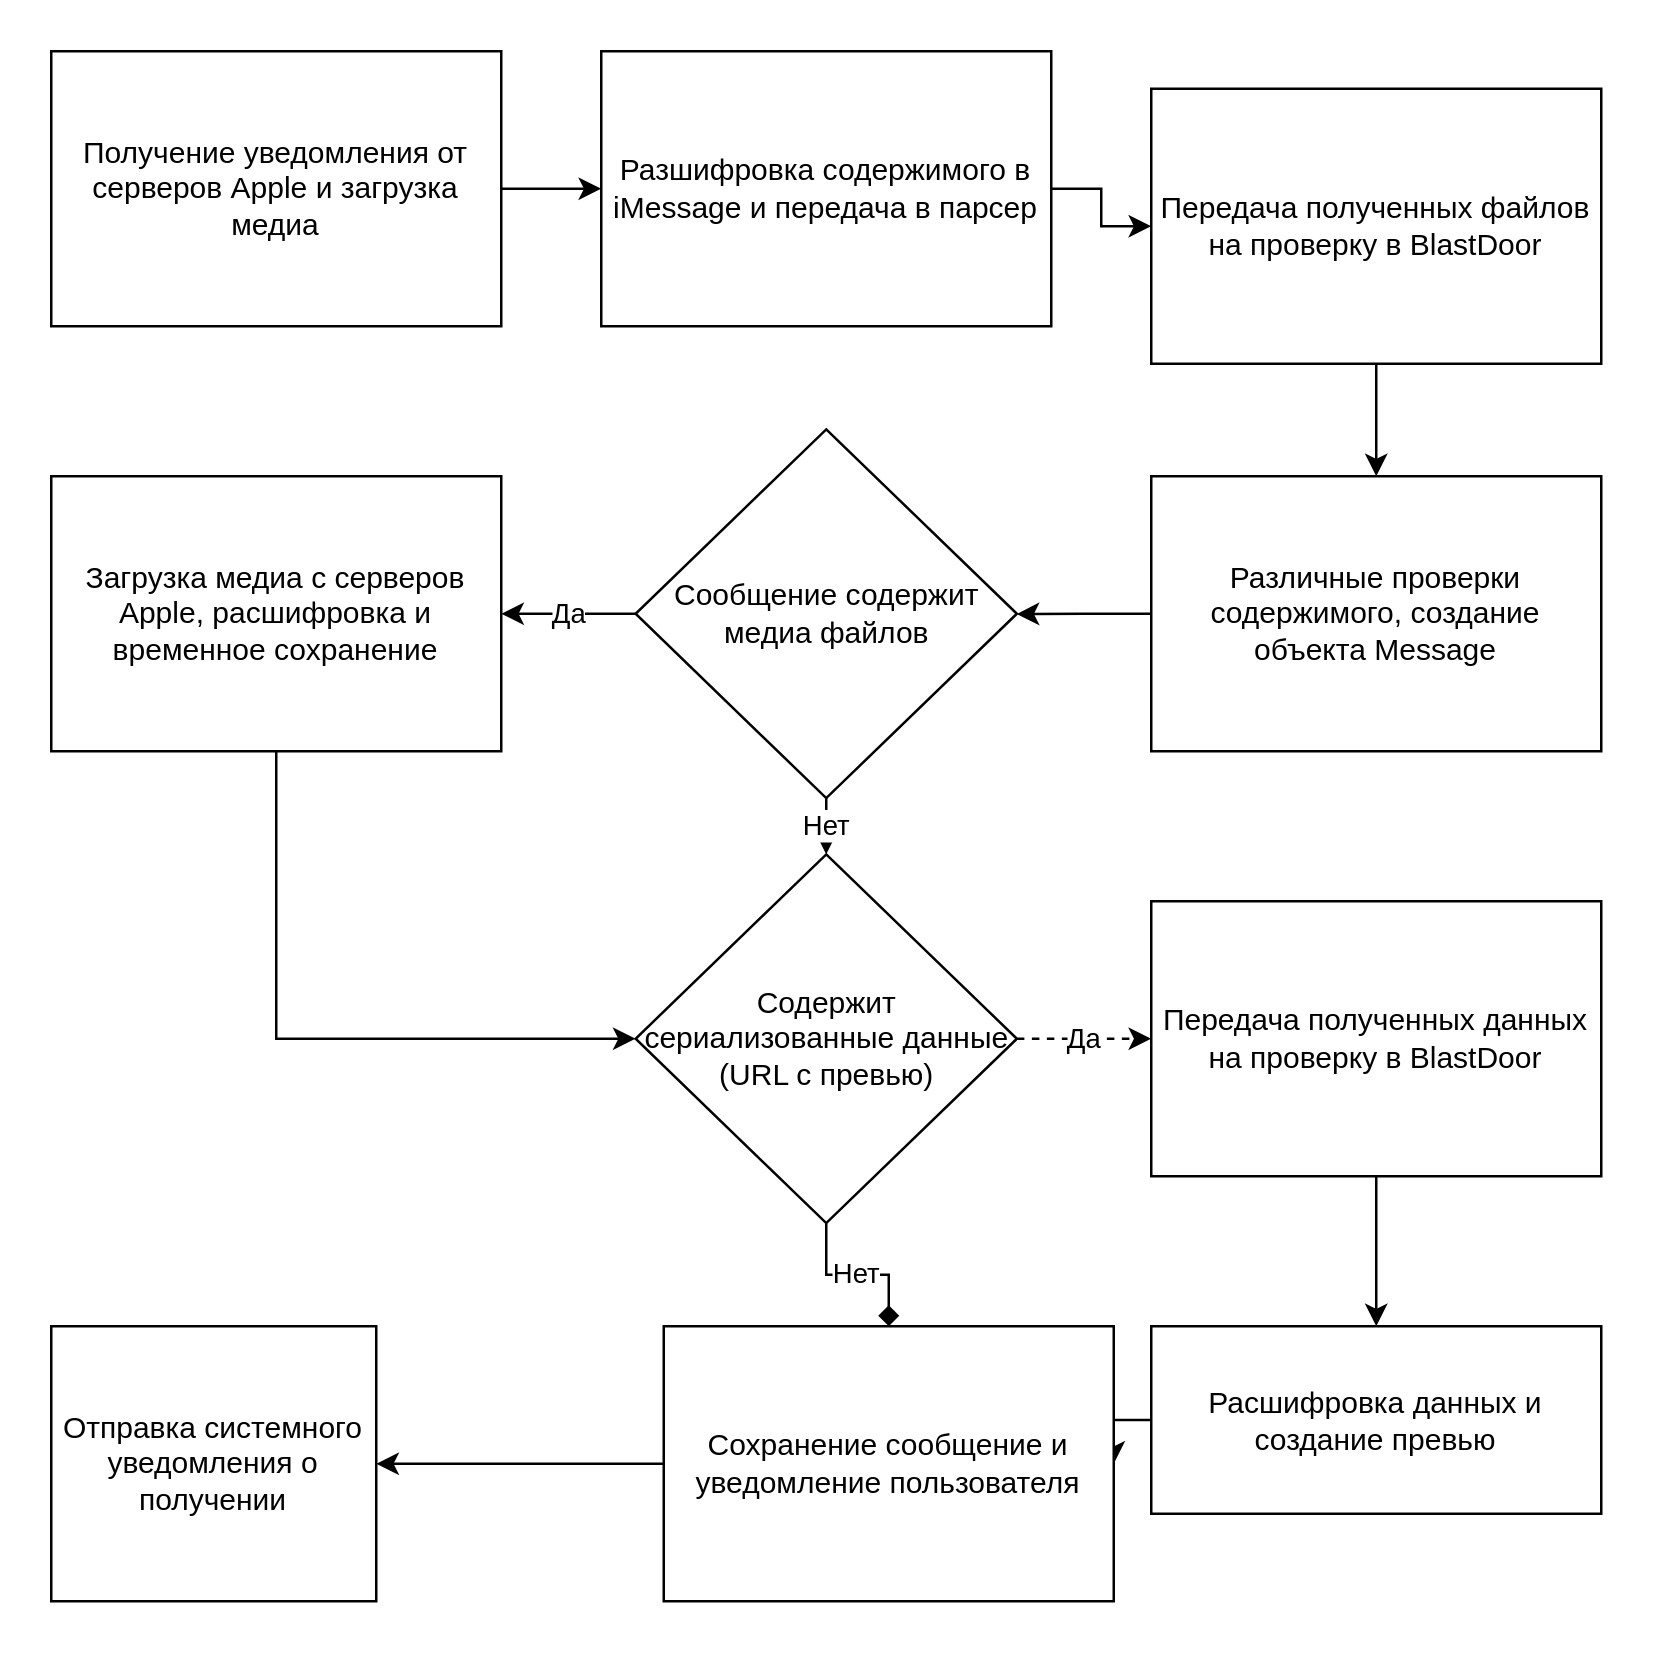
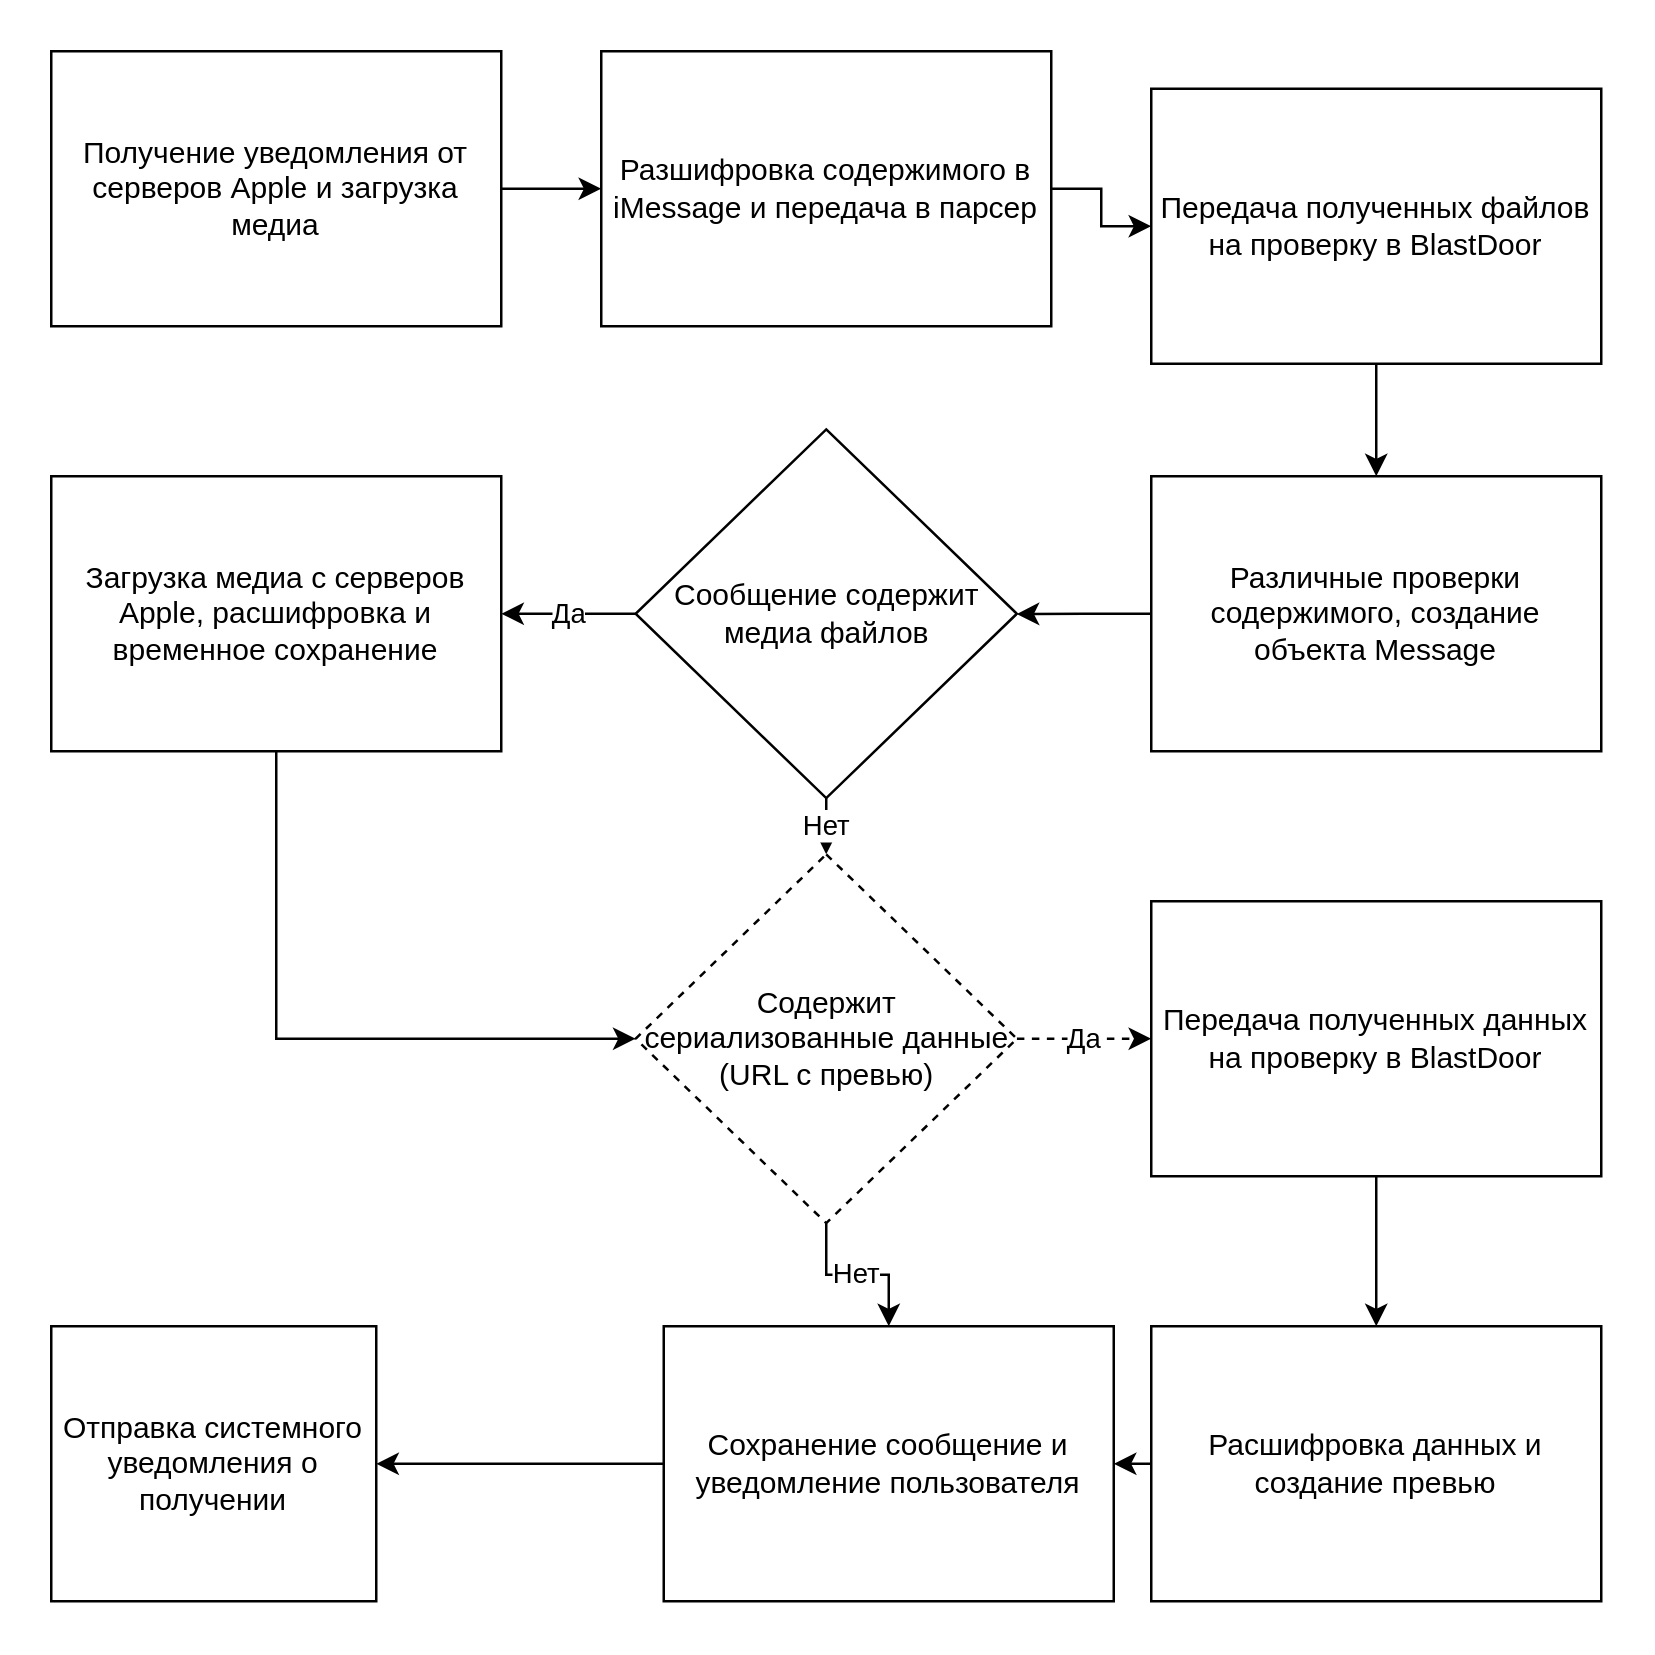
(826, 1039) -> (826, 1039)
(889, 1306) -> (889, 1307)
(1376, 1420) -> (1376, 1464)
